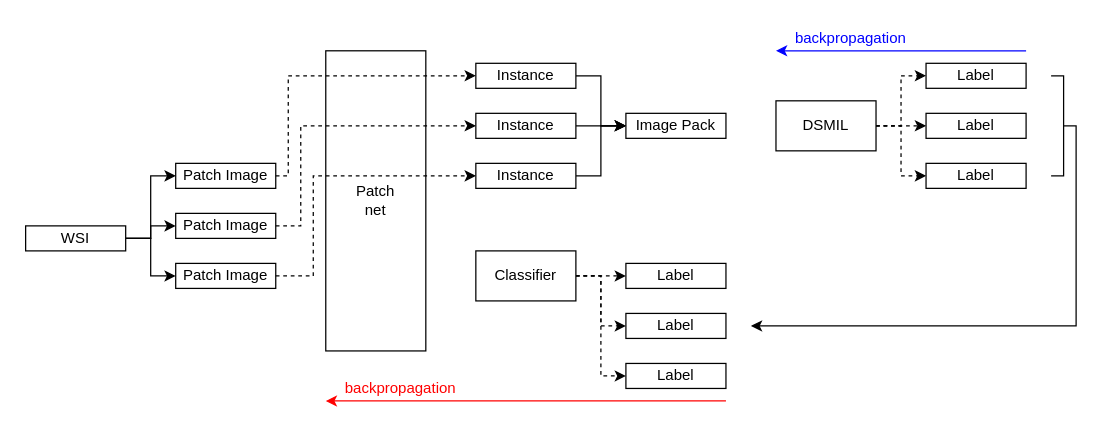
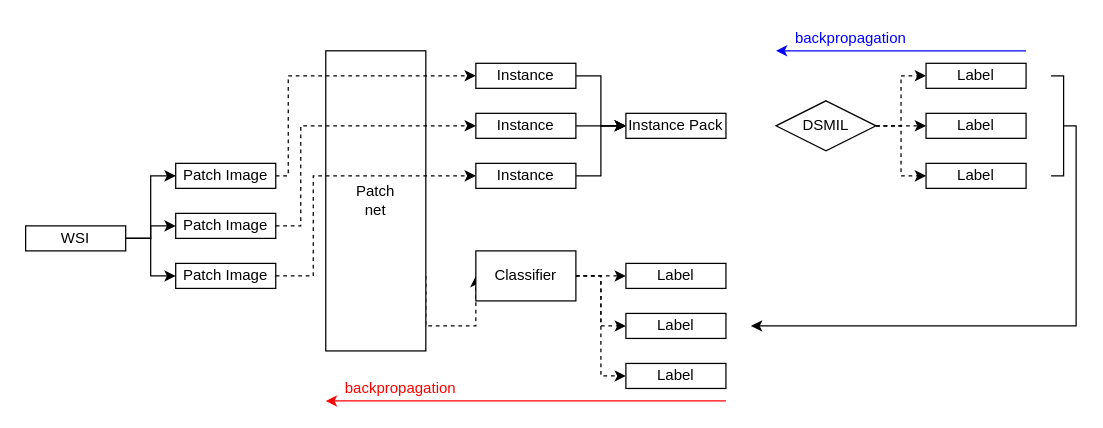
(676, 126) -> (676, 126)
(826, 126) -> (826, 126)
none -> (462, 326)
